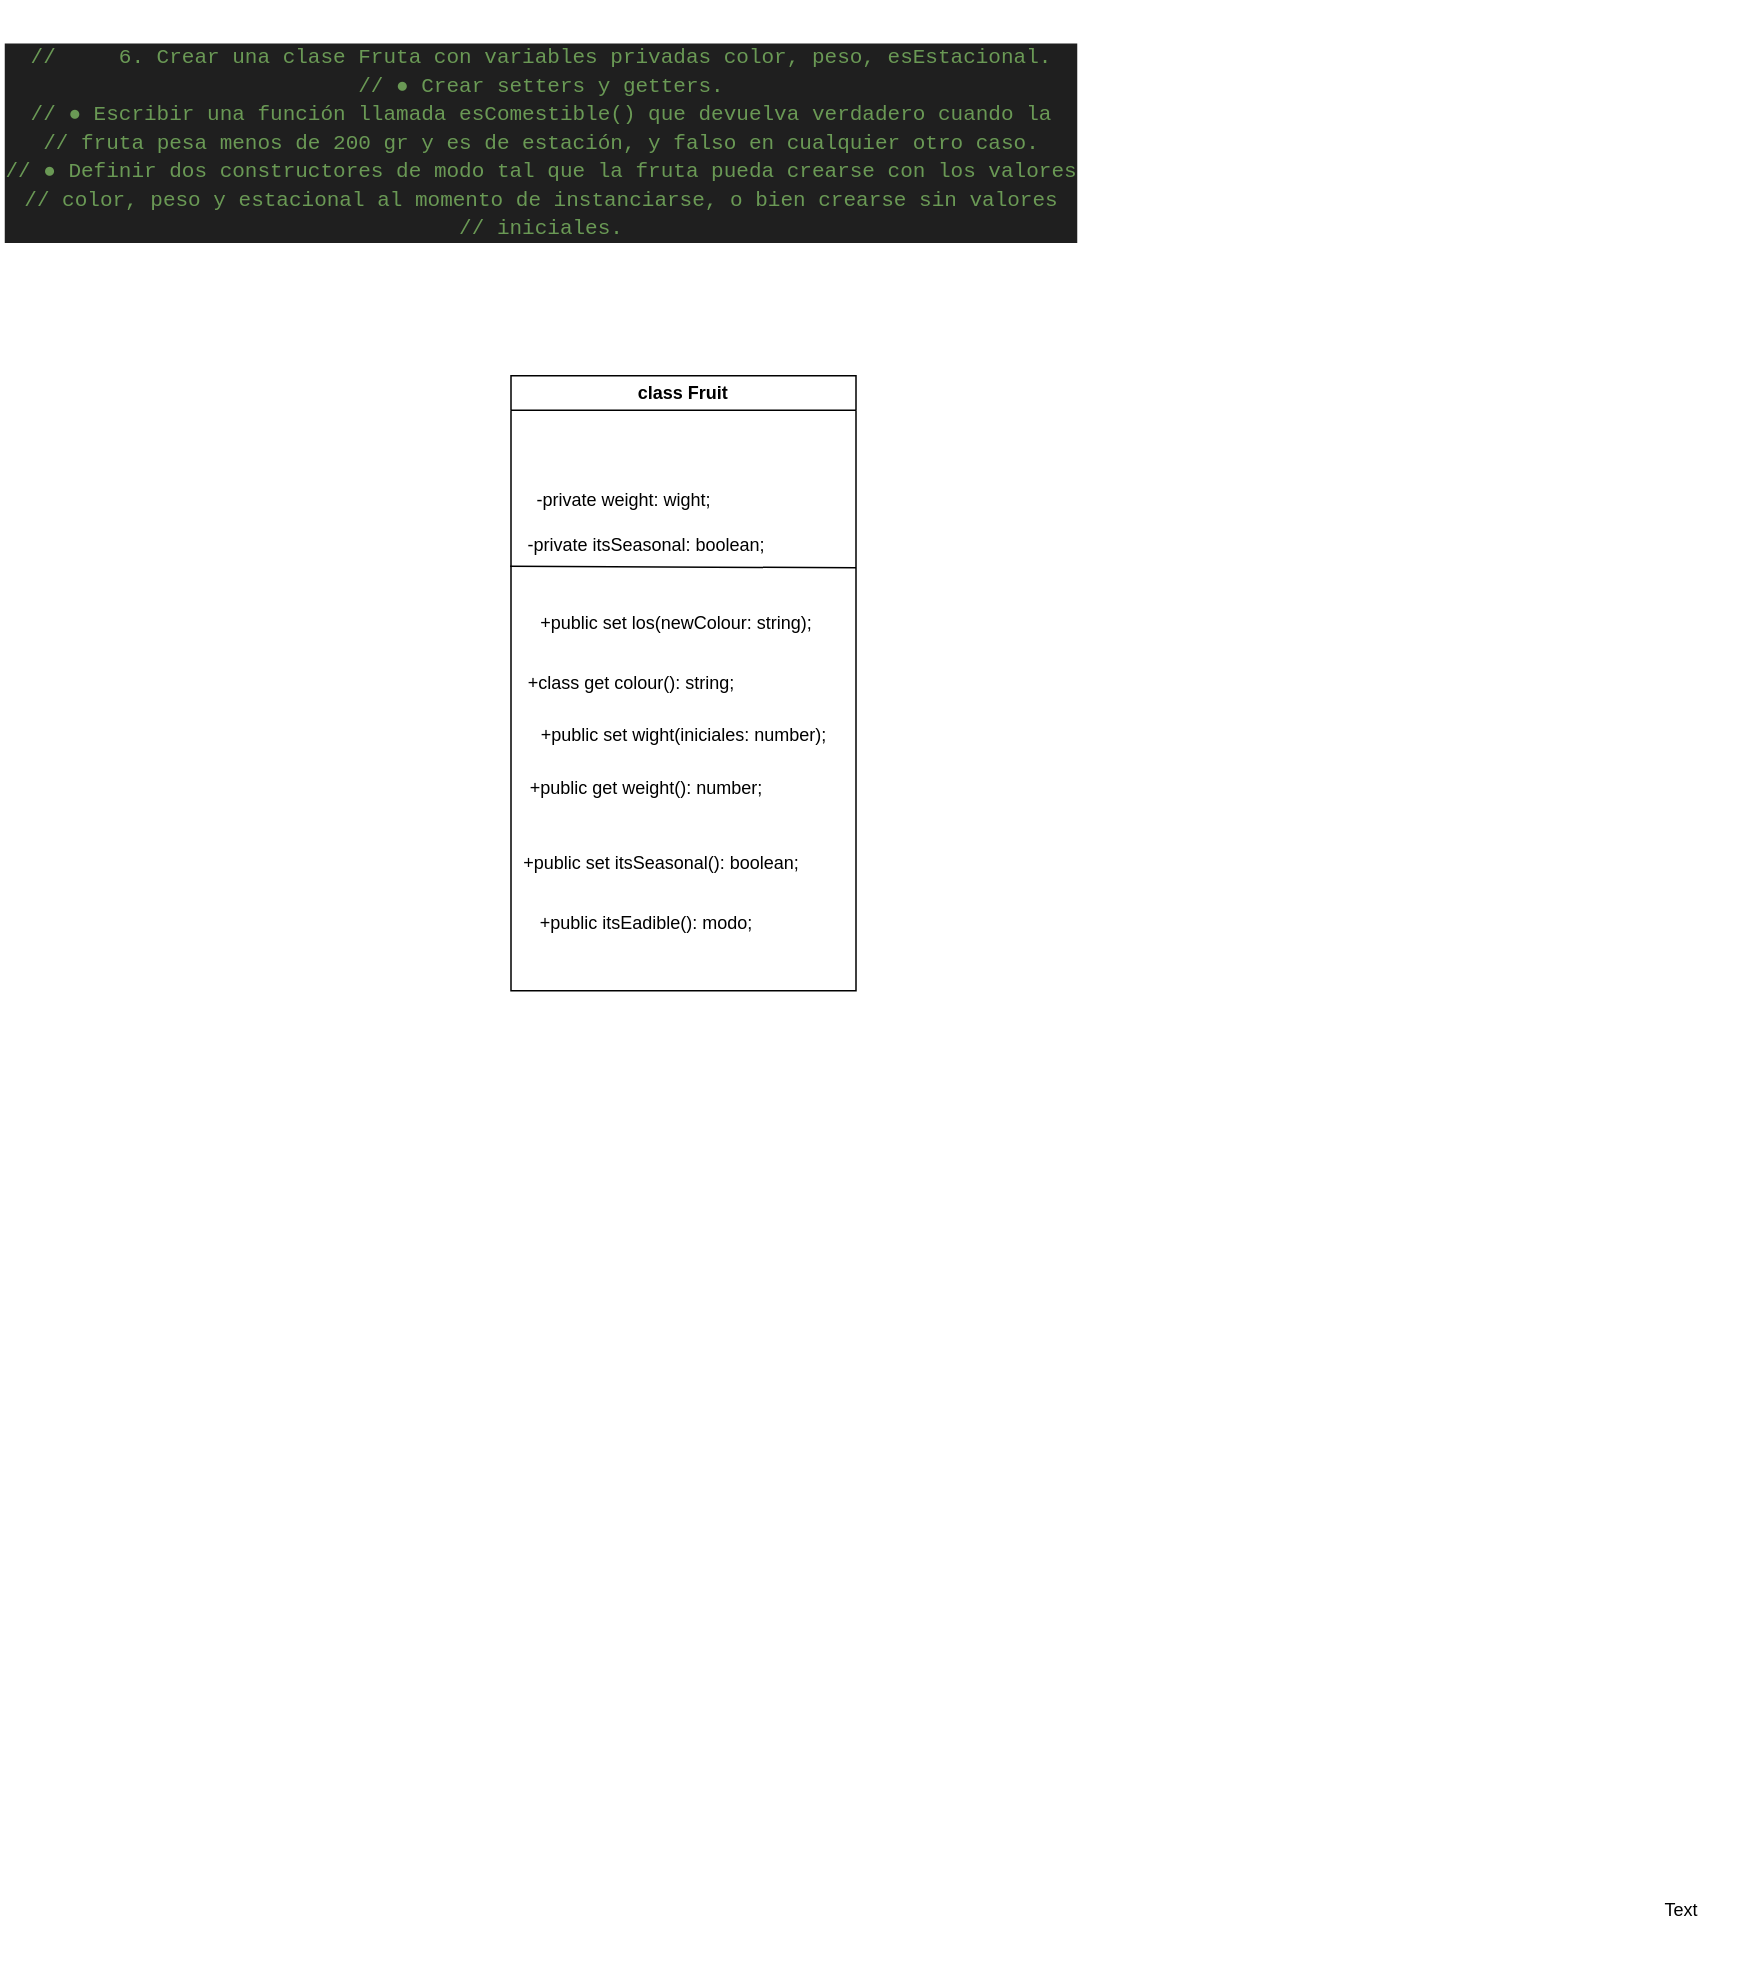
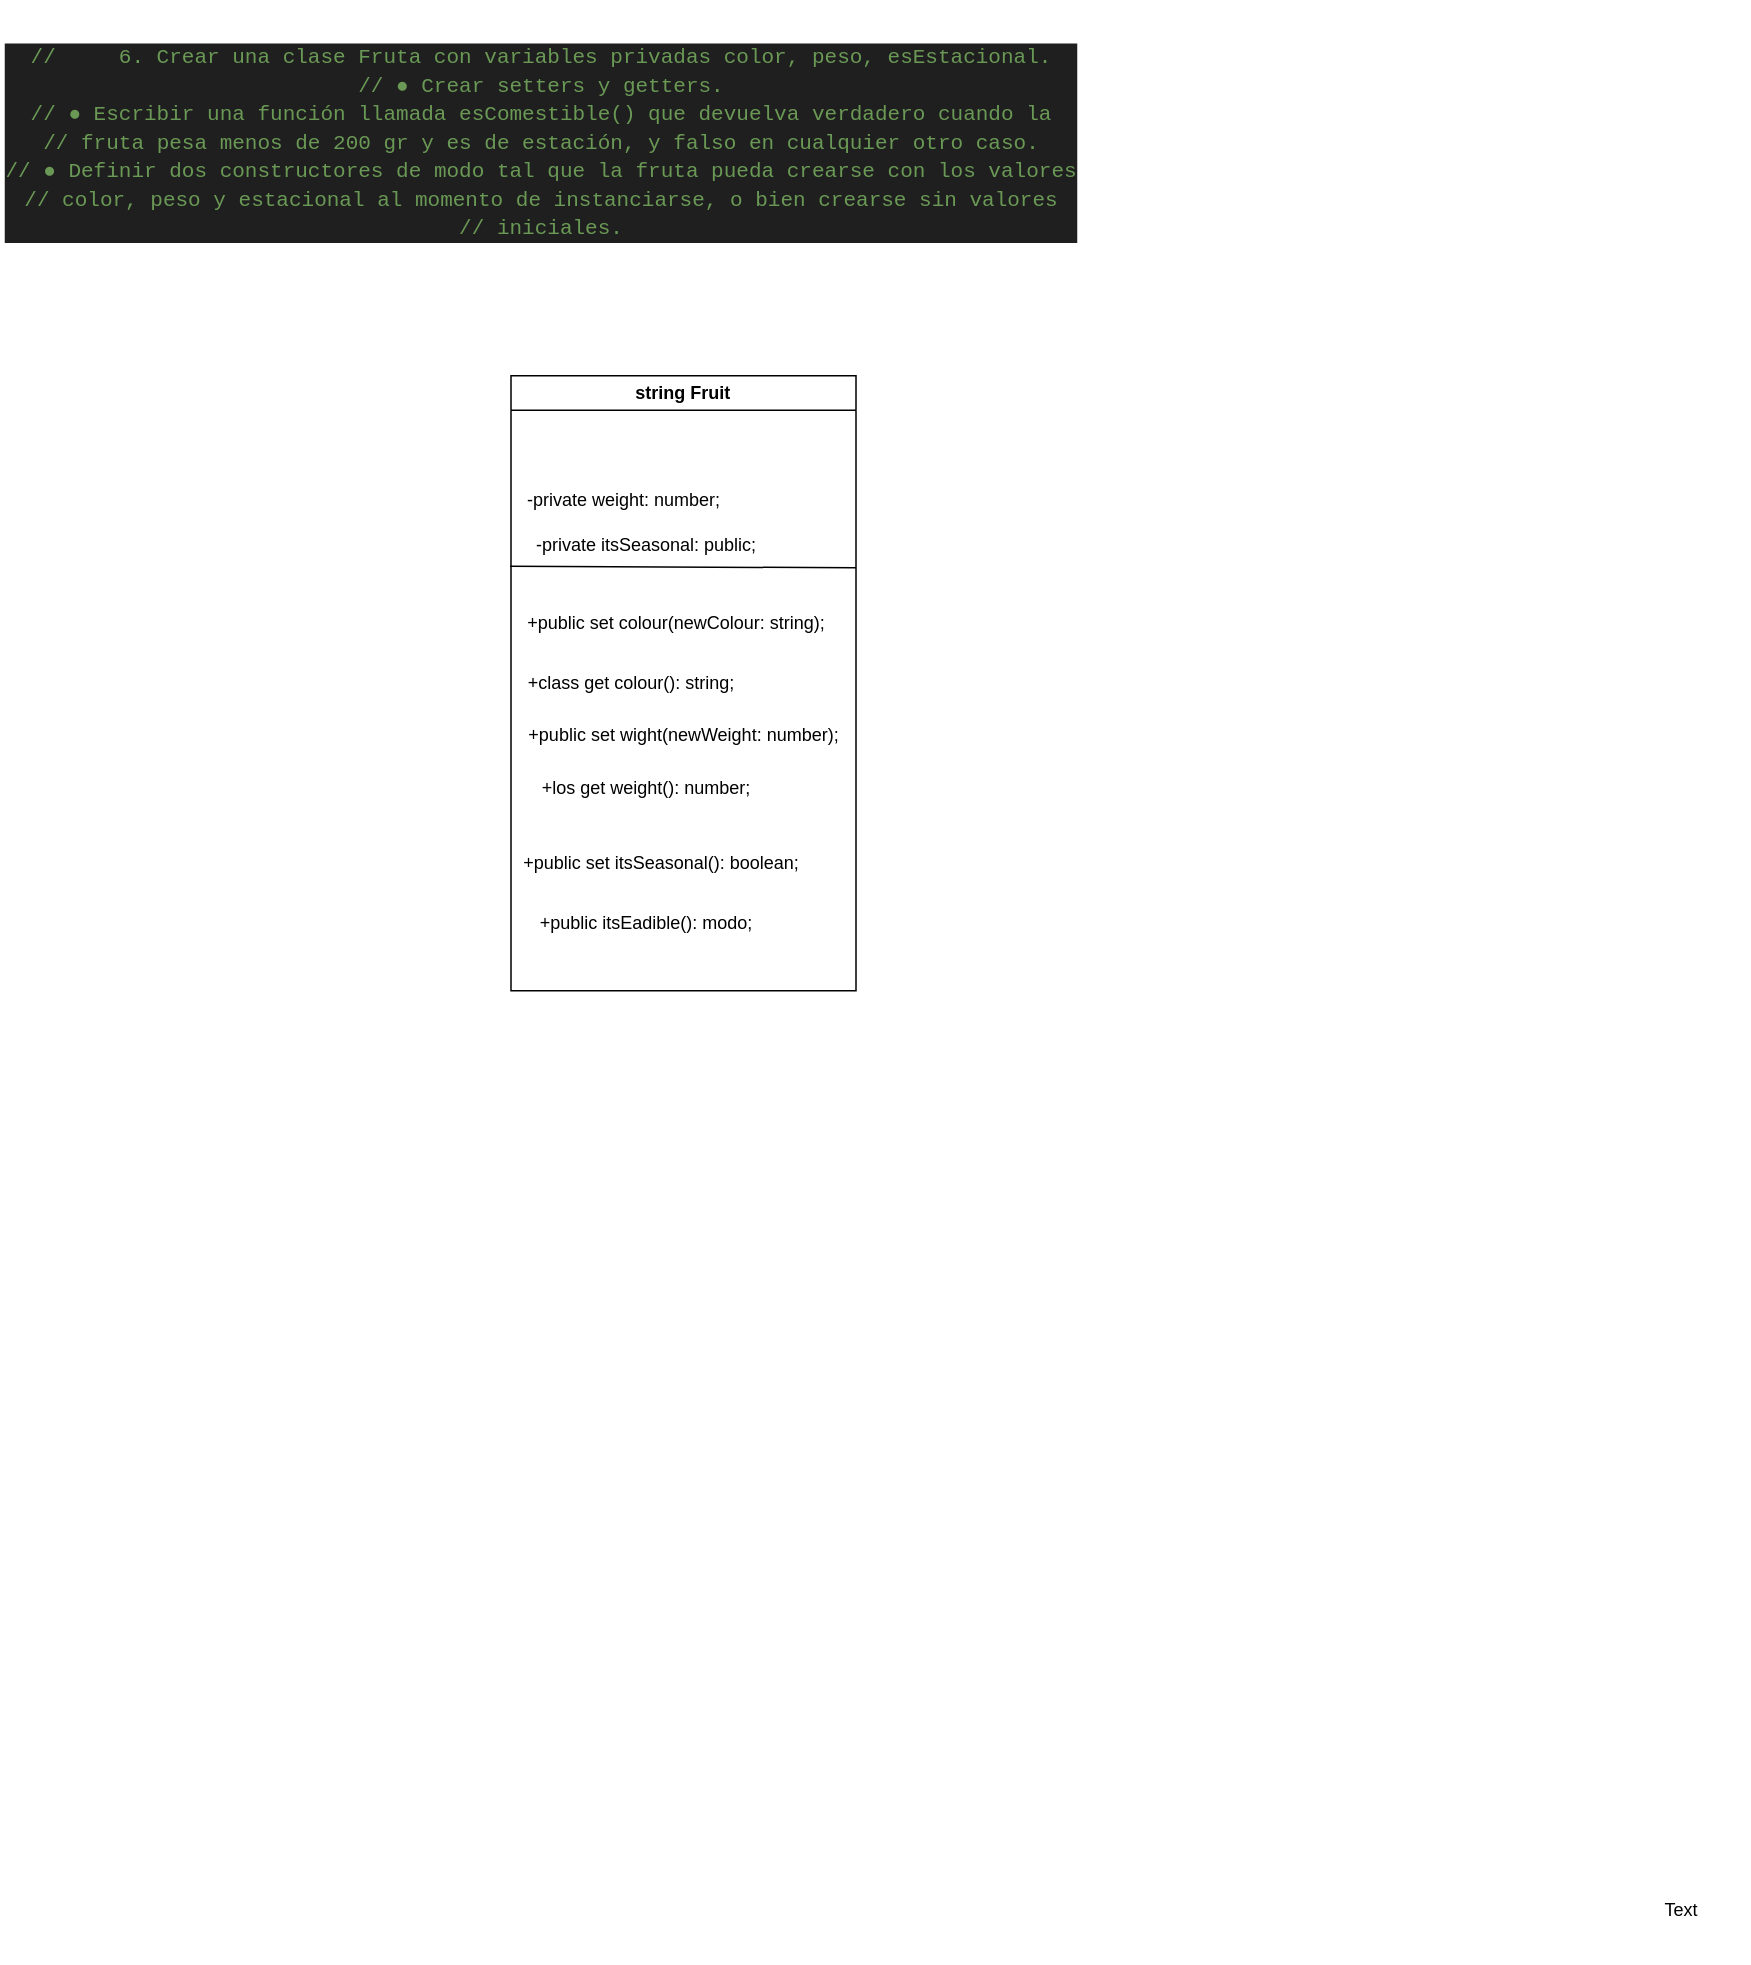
(683, 394) -> (683, 394)
(624, 500) -> (624, 500)
(647, 545) -> (647, 545)
(677, 623) -> (677, 623)
(684, 736) -> (684, 736)
(647, 788) -> (647, 788)
